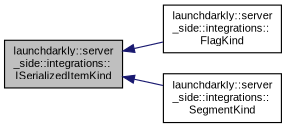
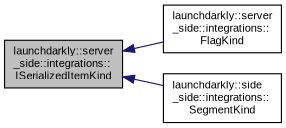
(222, 98) -> (222, 98)
